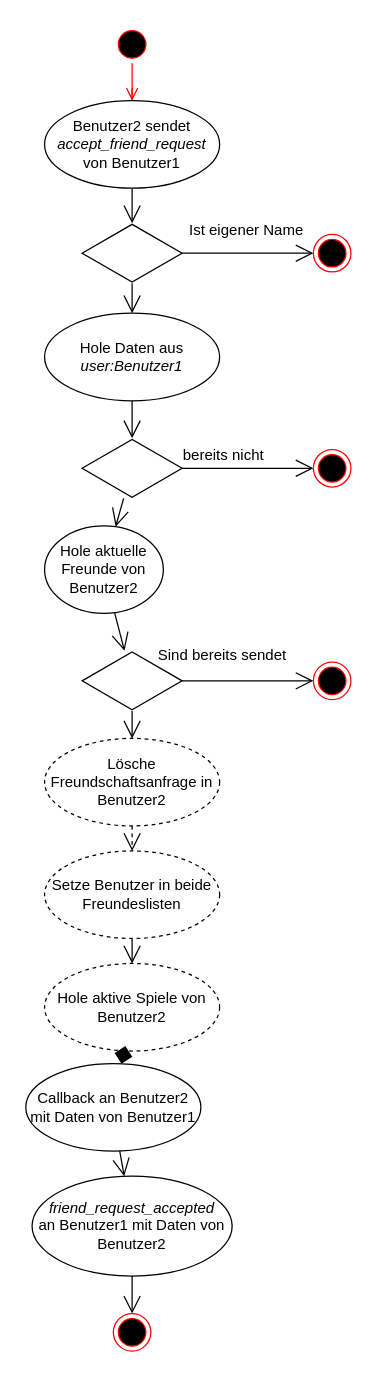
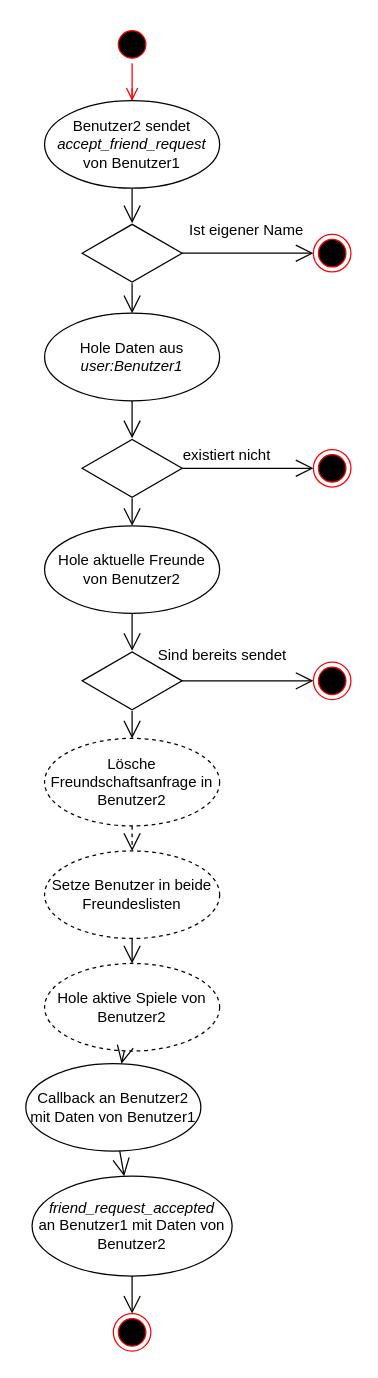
(232, 456) -> (236, 465)
(104, 569) -> (132, 569)
(124, 1049) -> (123, 1056)
